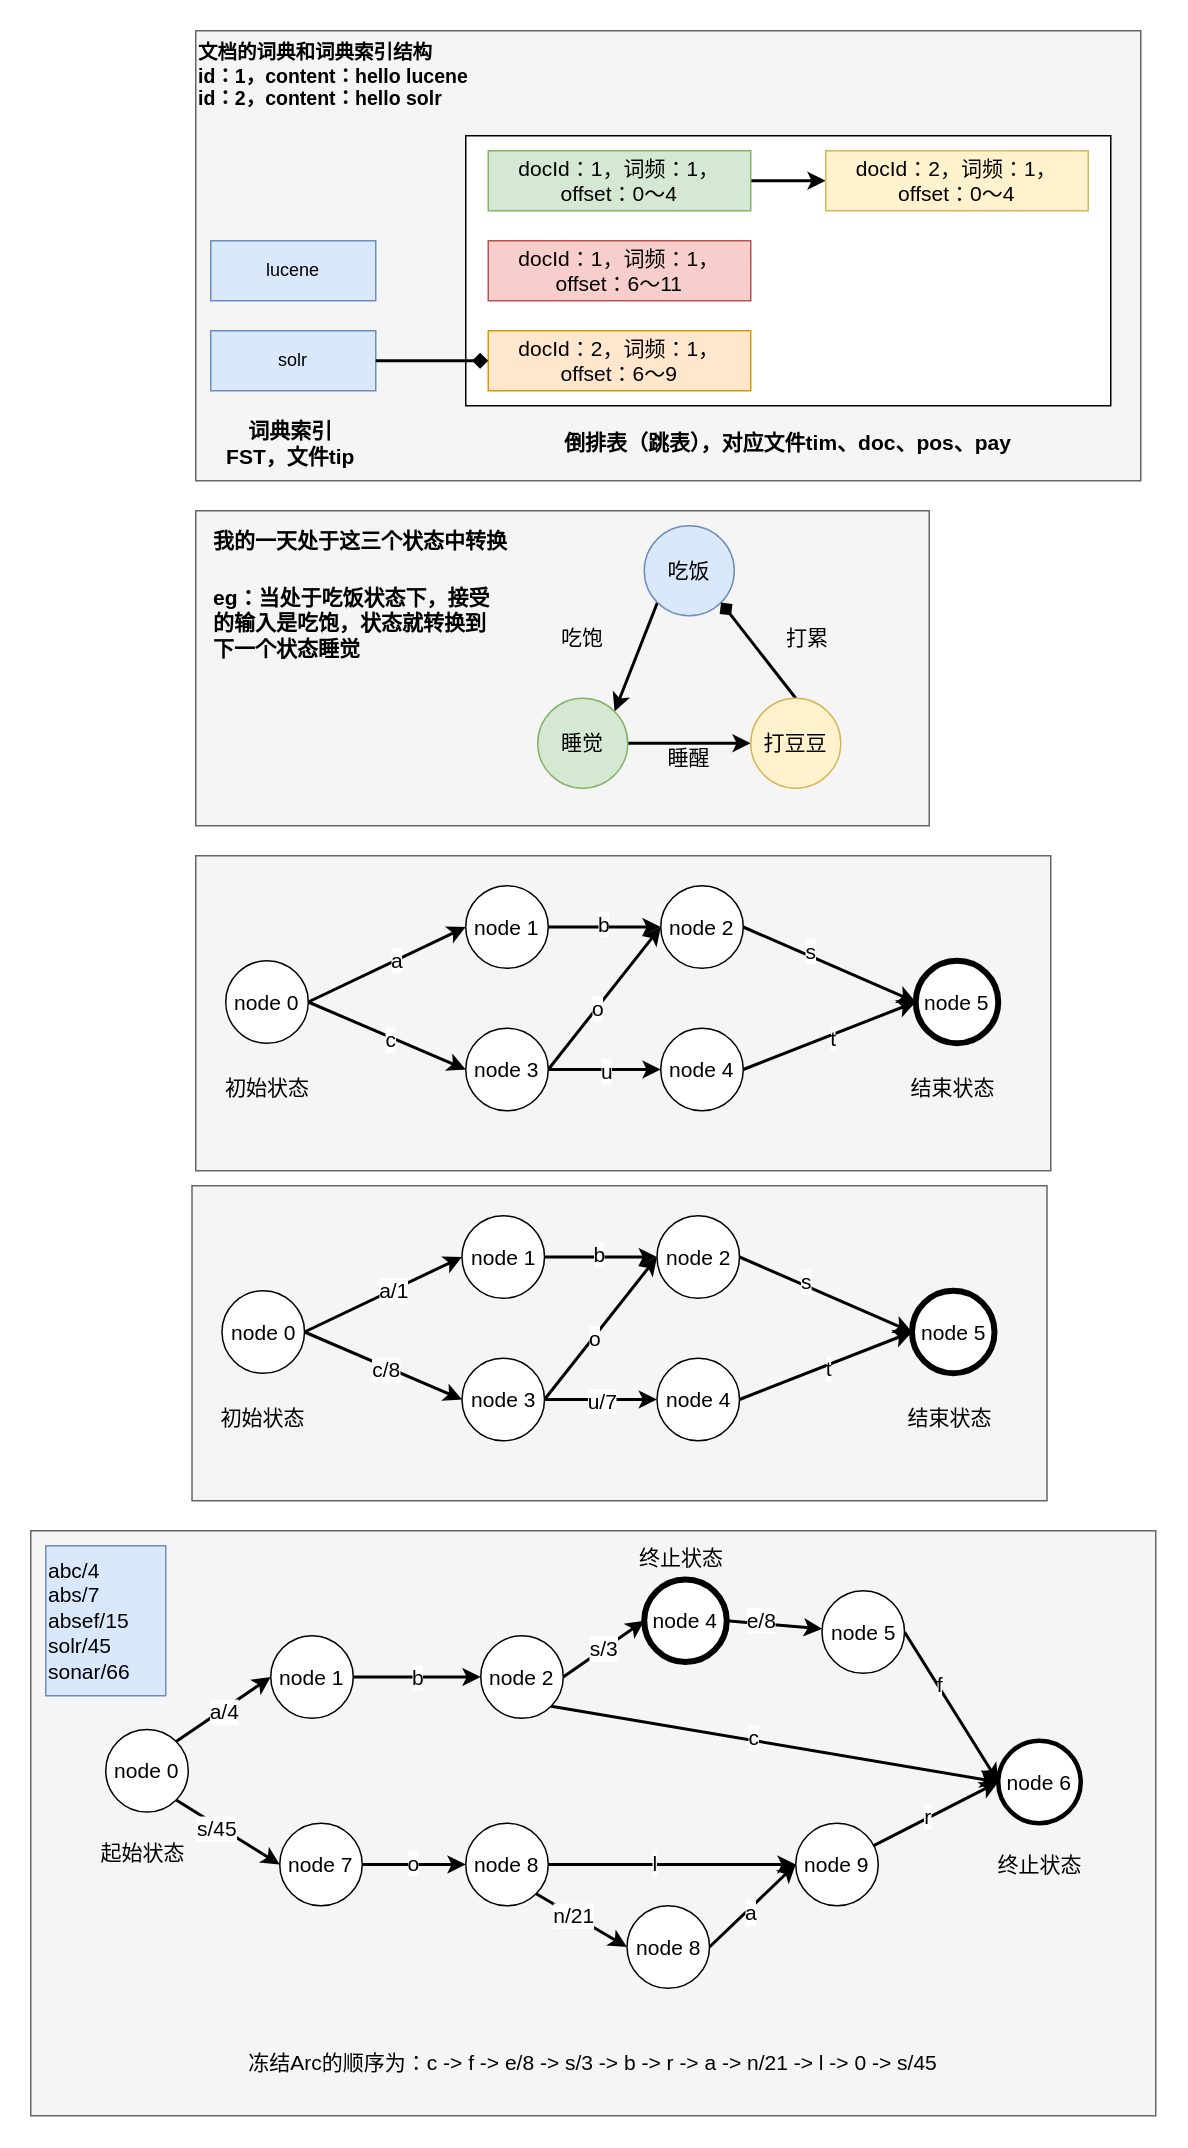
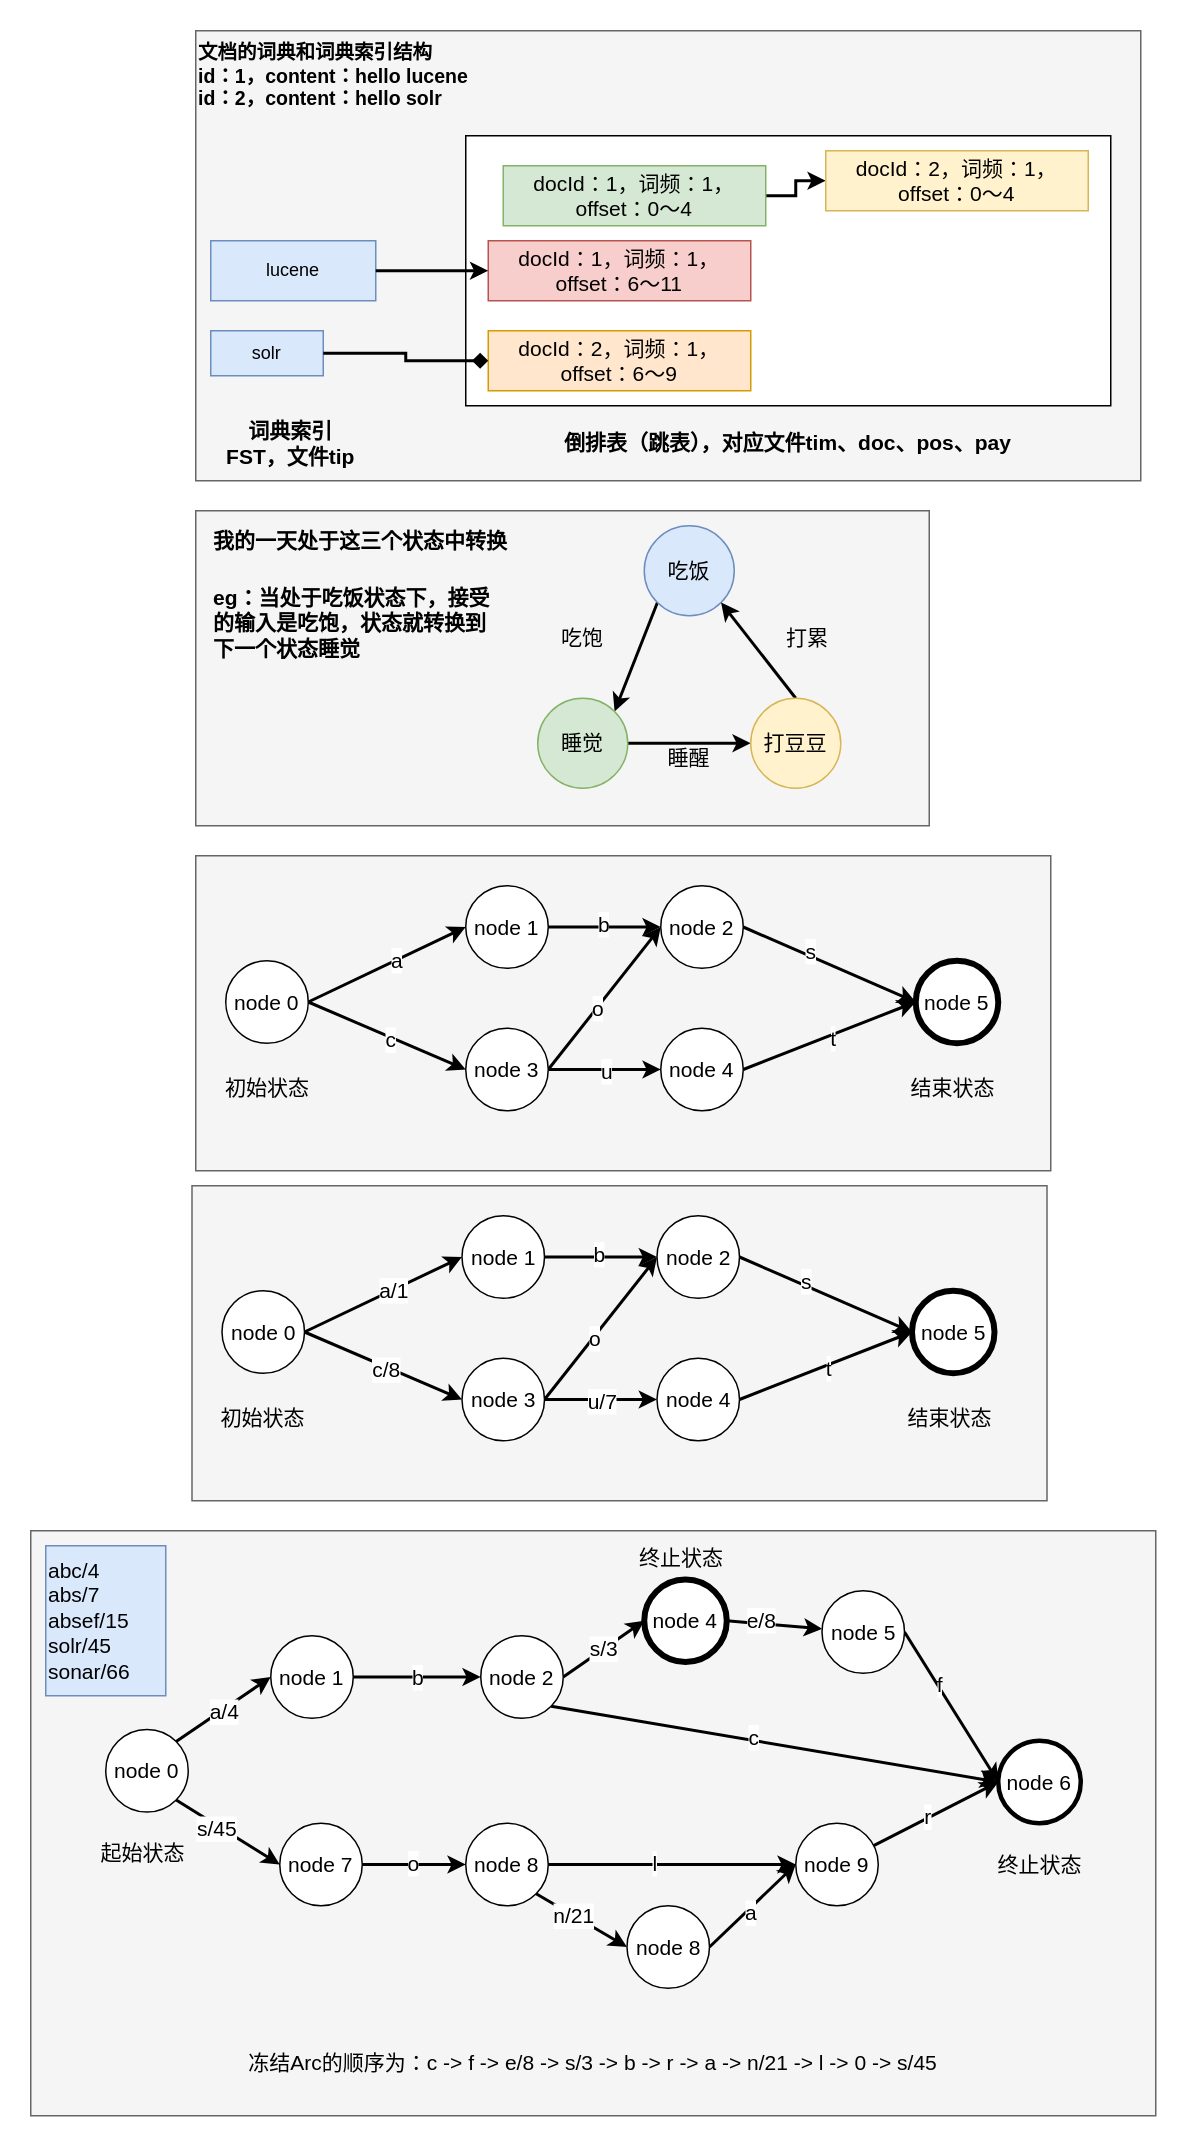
(620, 181) -> (635, 196)
none -> (426, 271)
(293, 361) -> (267, 353)
(730, 614) -> (729, 613)
